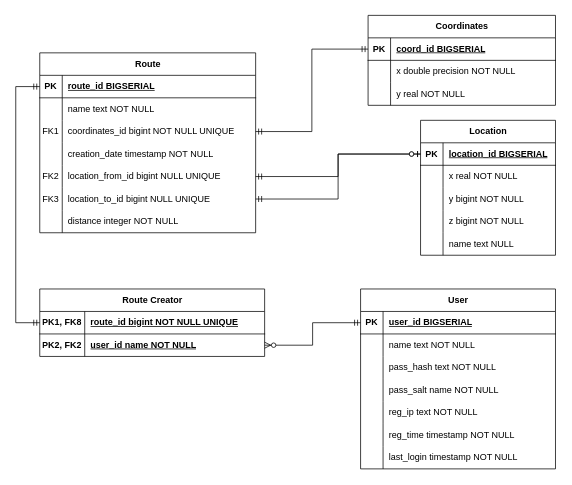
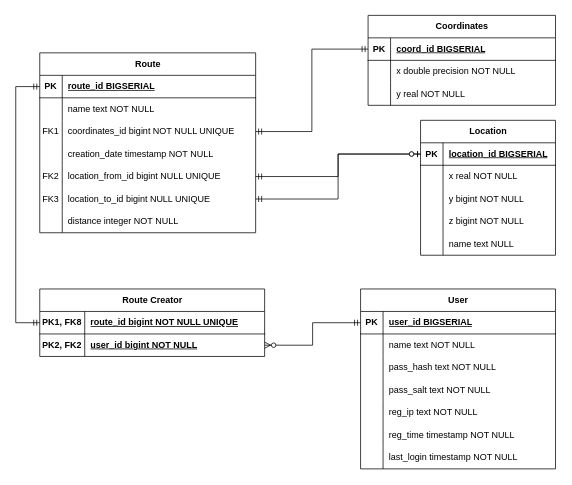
(139, 345) -> (141, 345)
(442, 390) -> (442, 390)
